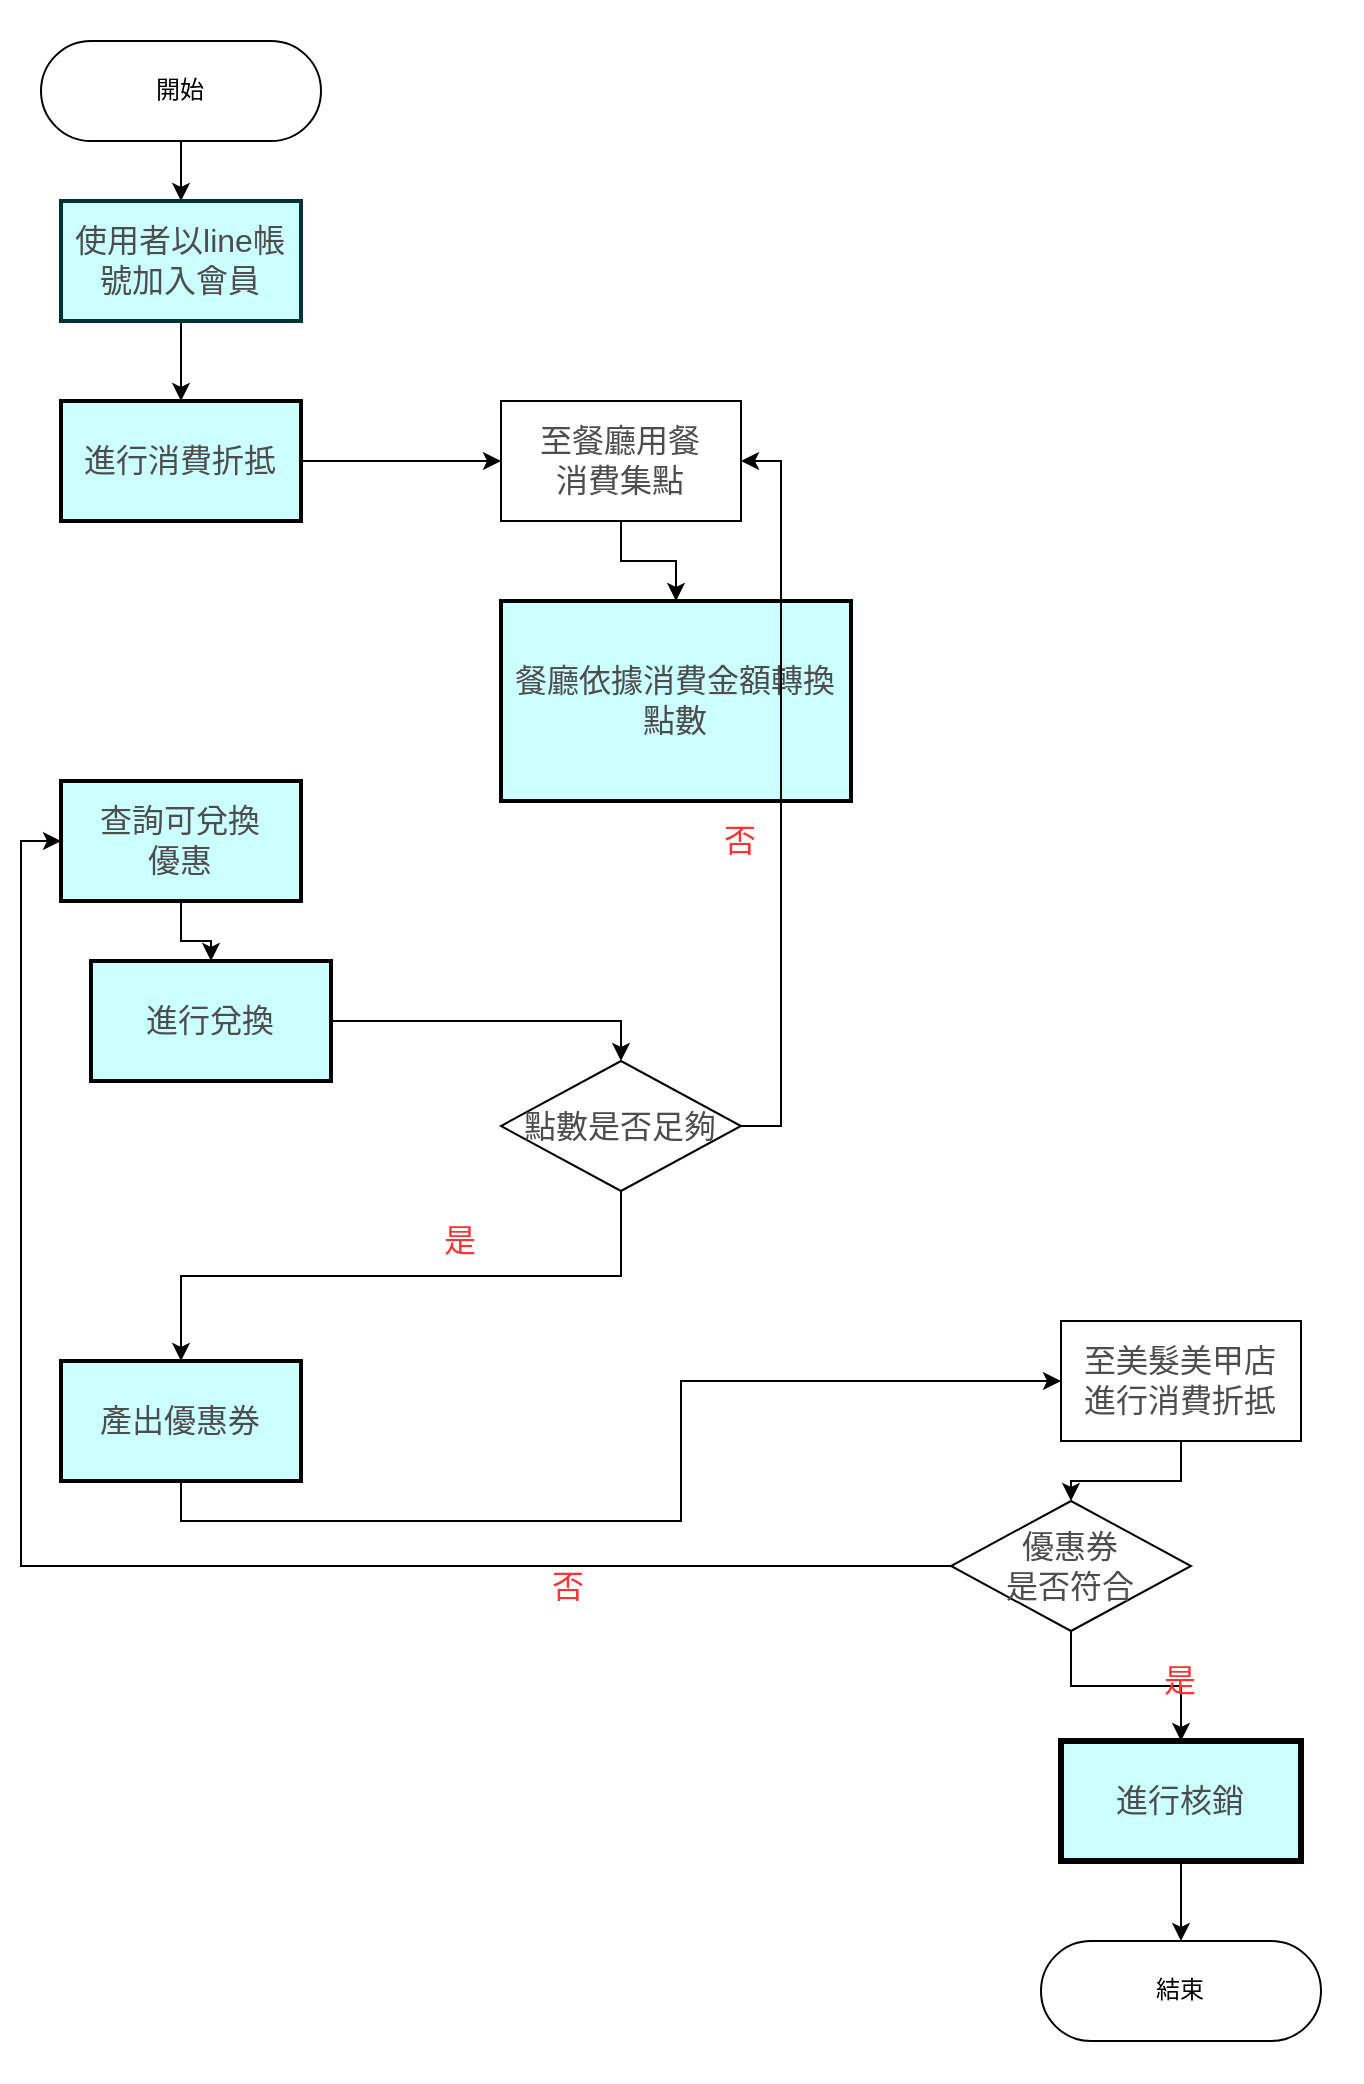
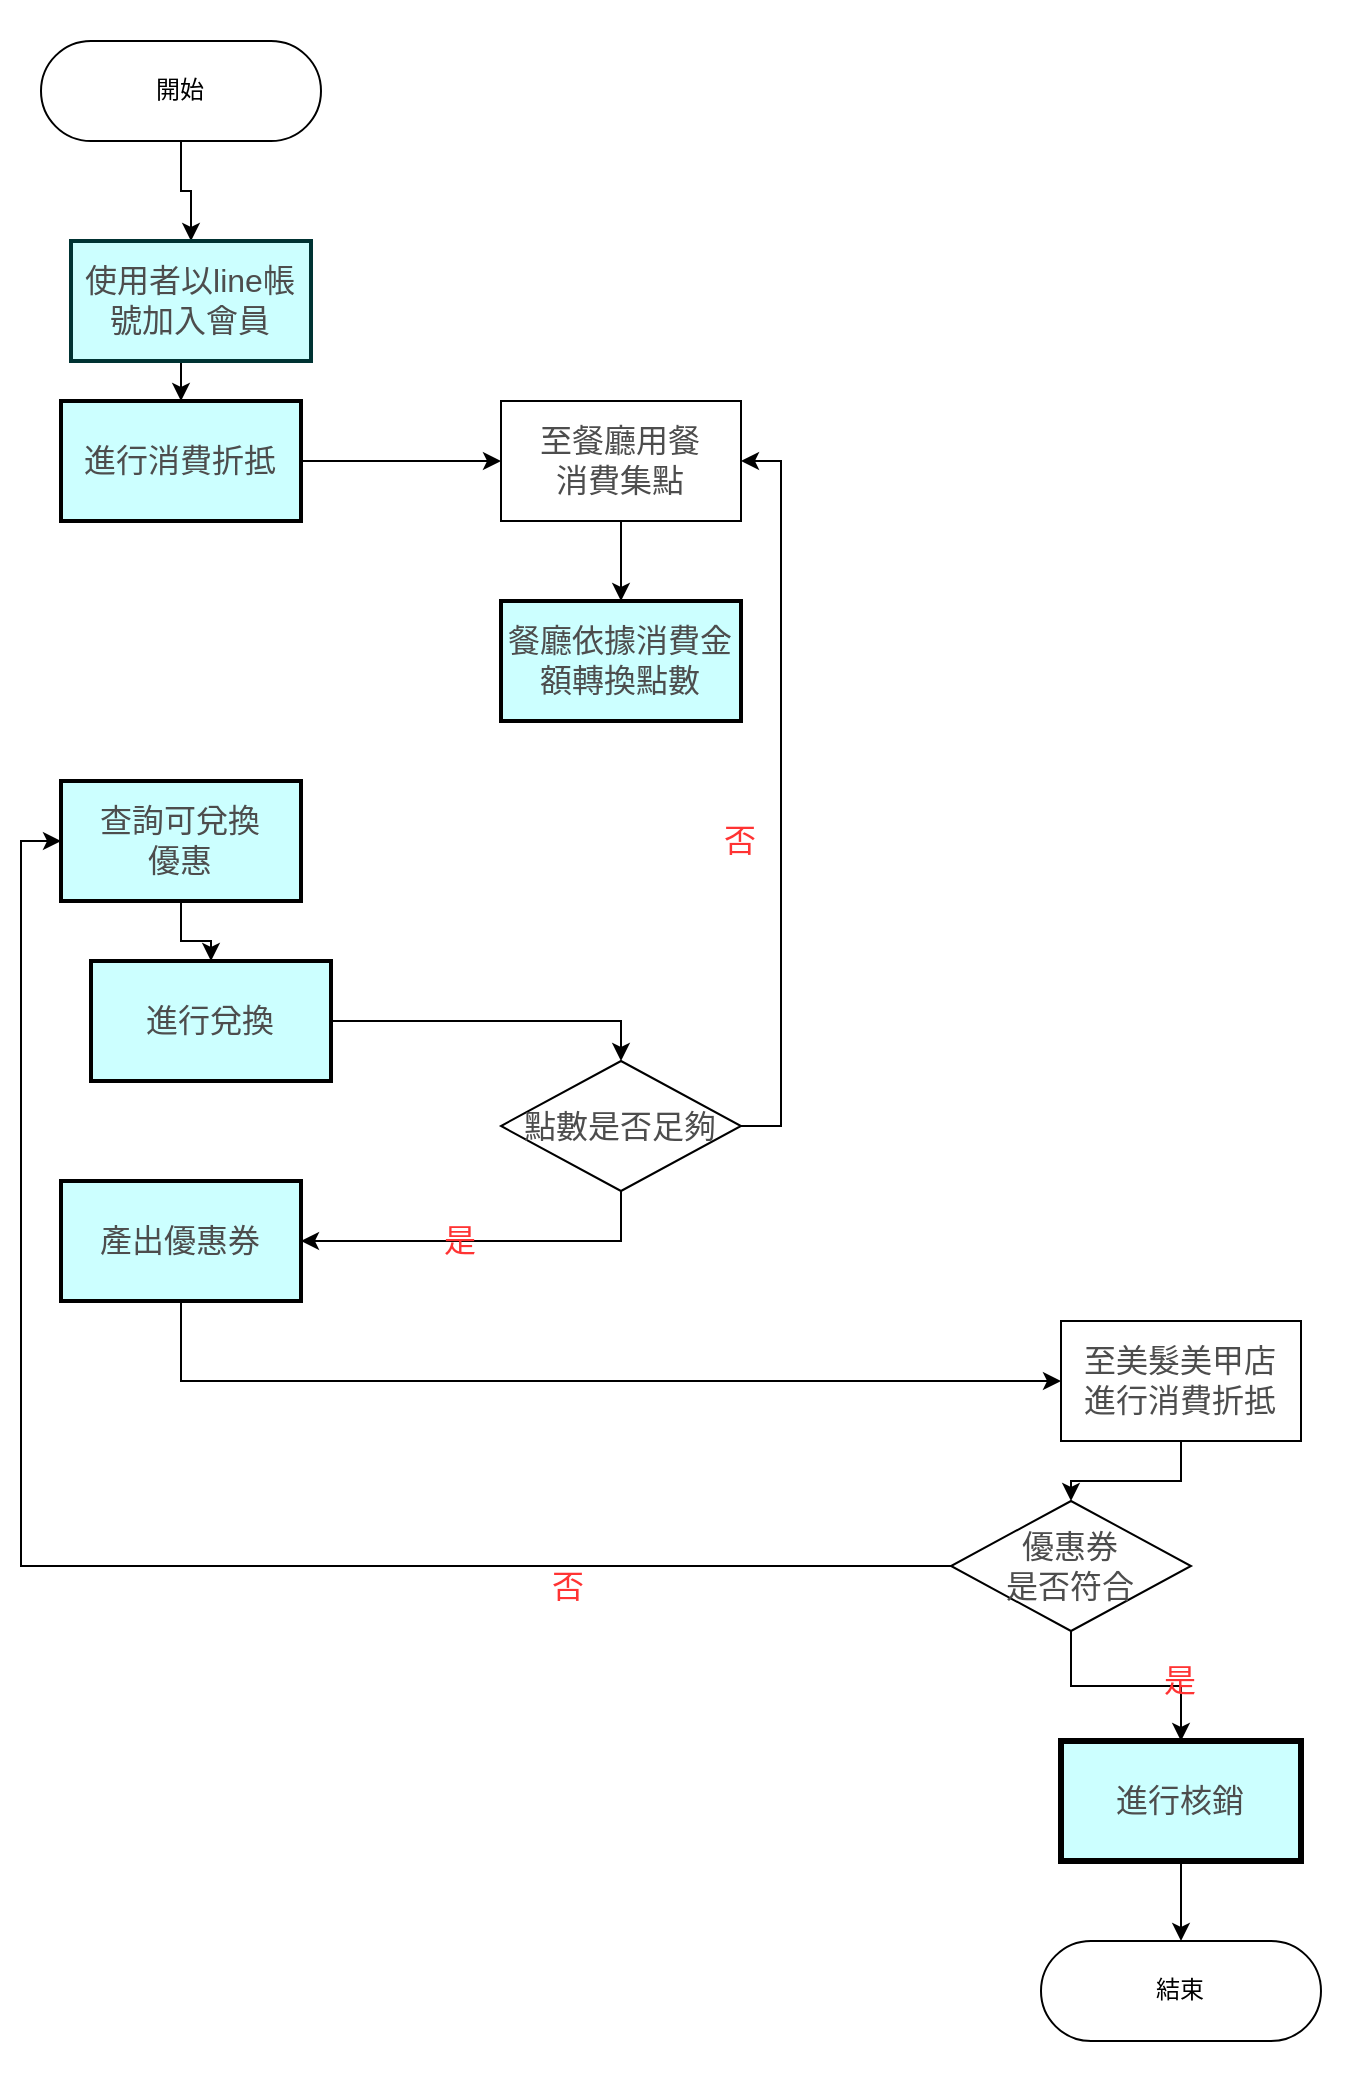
(181, 261) -> (191, 301)
(676, 701) -> (621, 661)
(181, 1421) -> (181, 1241)
